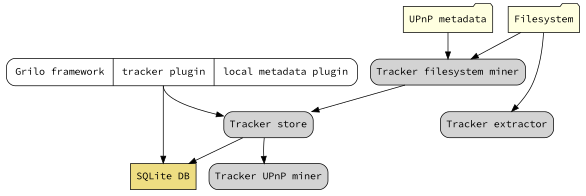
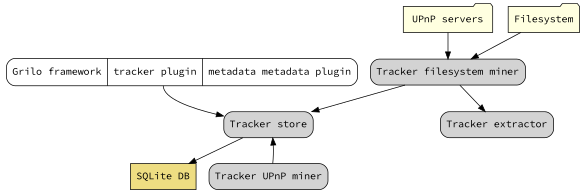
(448, 19) -> (448, 19)
(286, 72) -> (280, 72)
(537, 72) -> (470, 96)
(163, 121) -> none
(264, 147) -> (273, 154)
